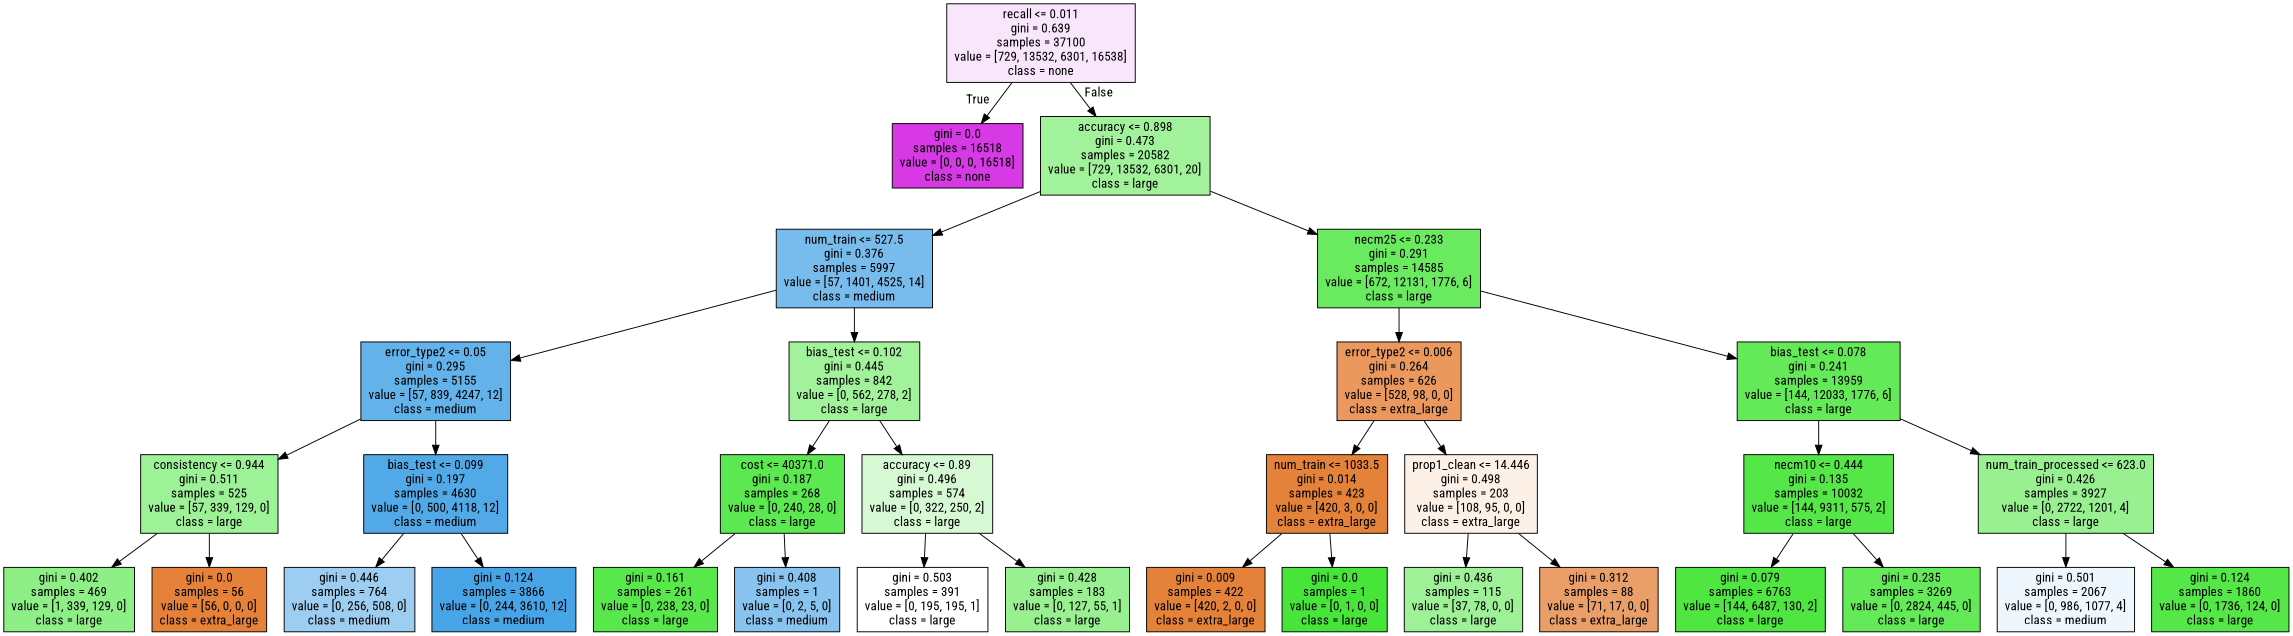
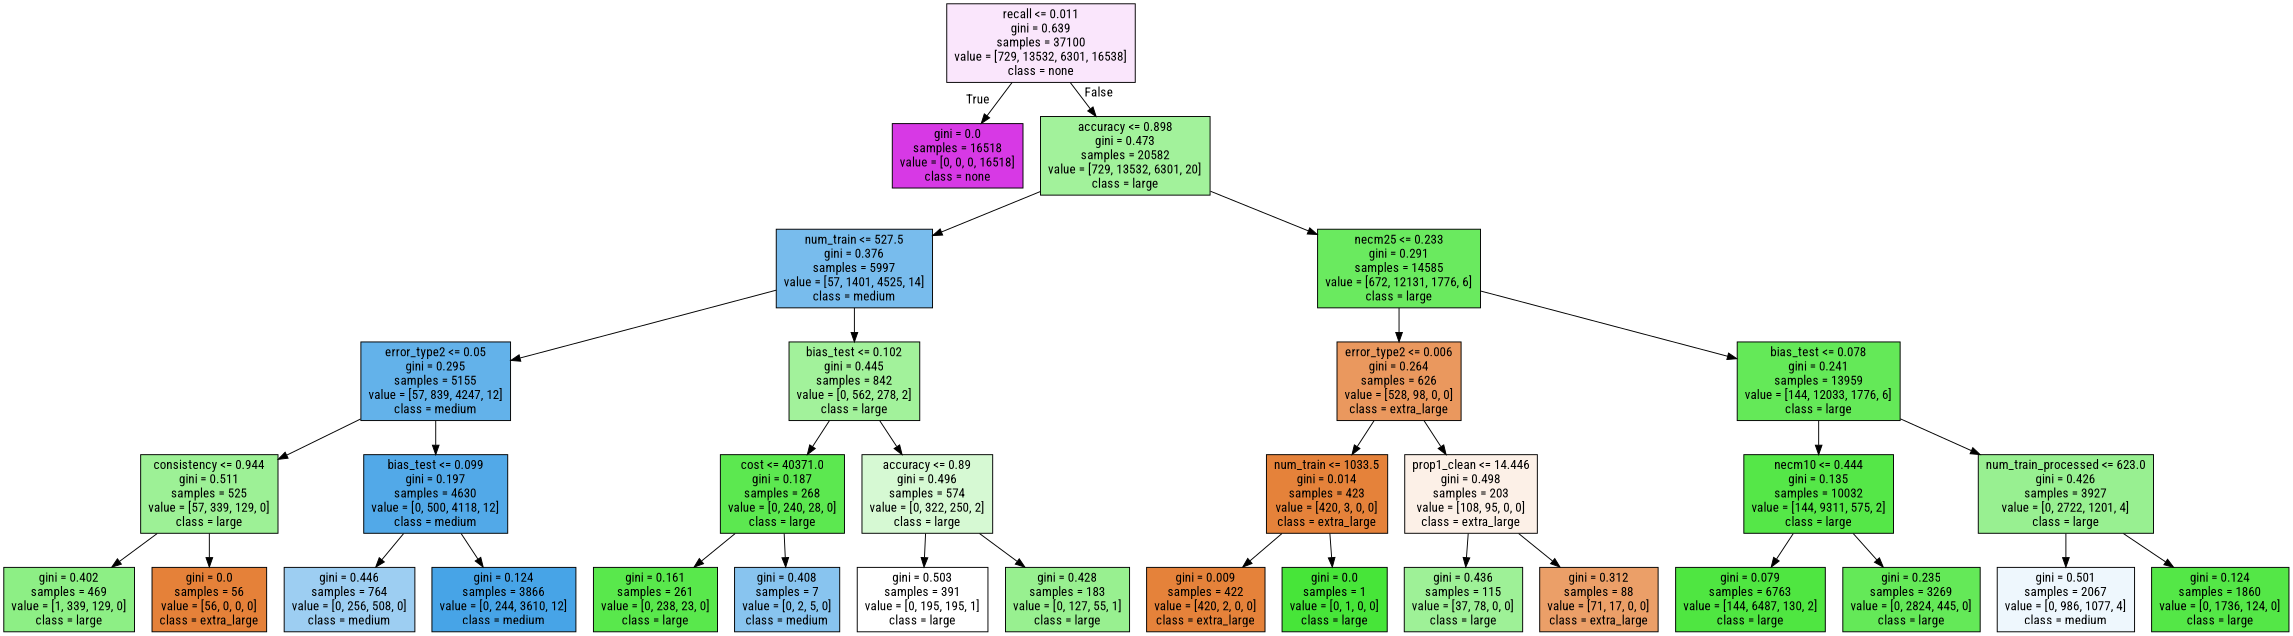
(787, 600) -> (787, 600)
